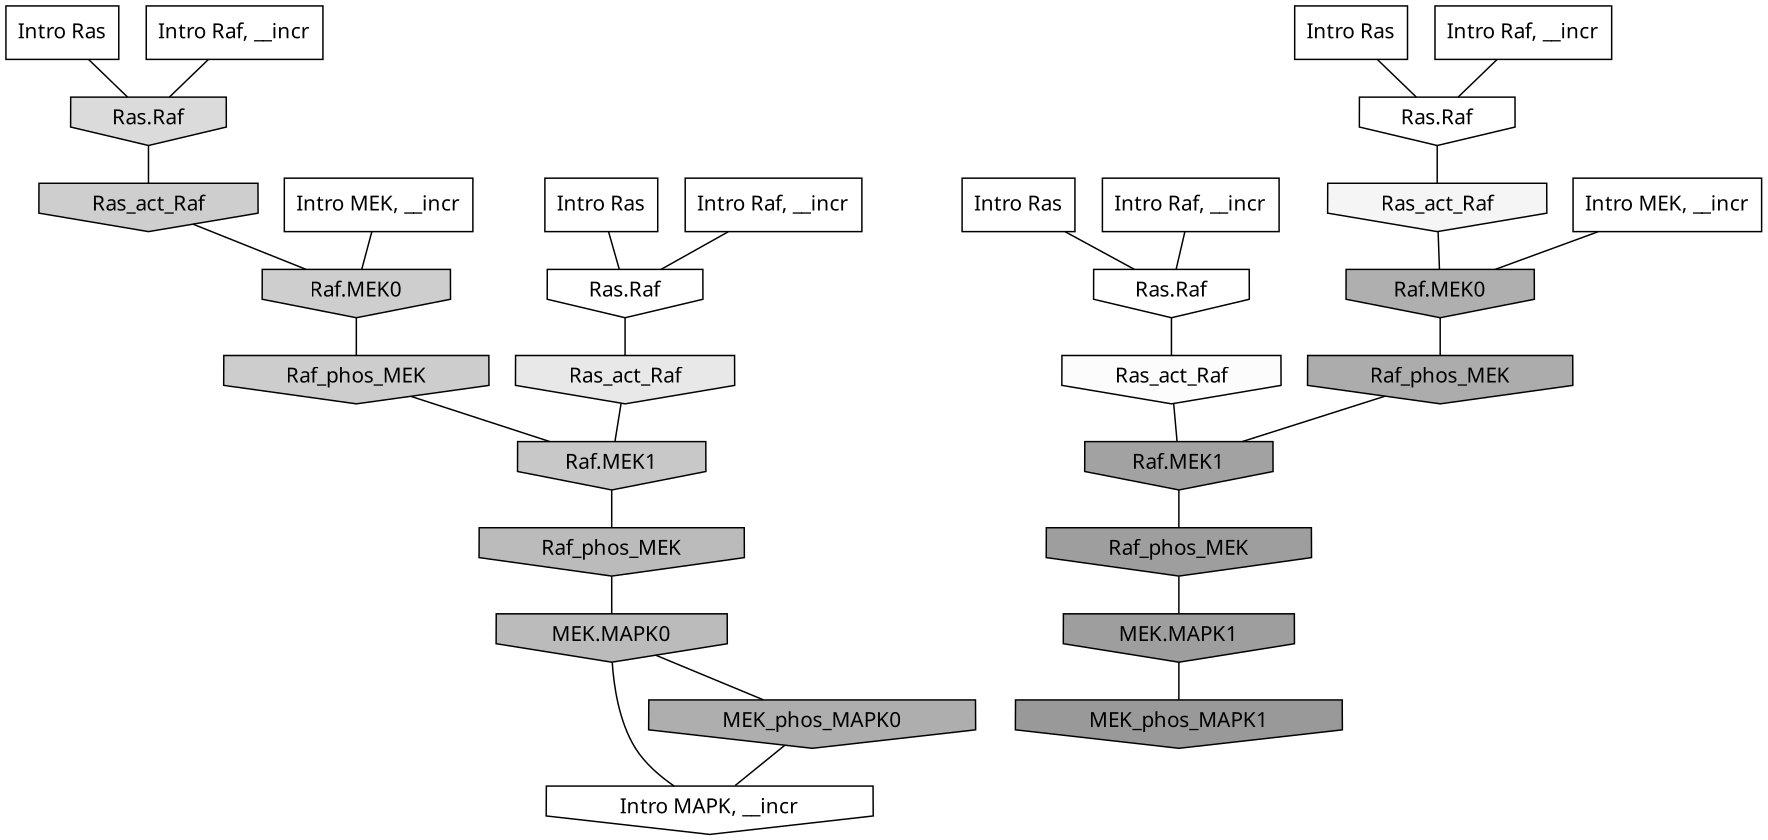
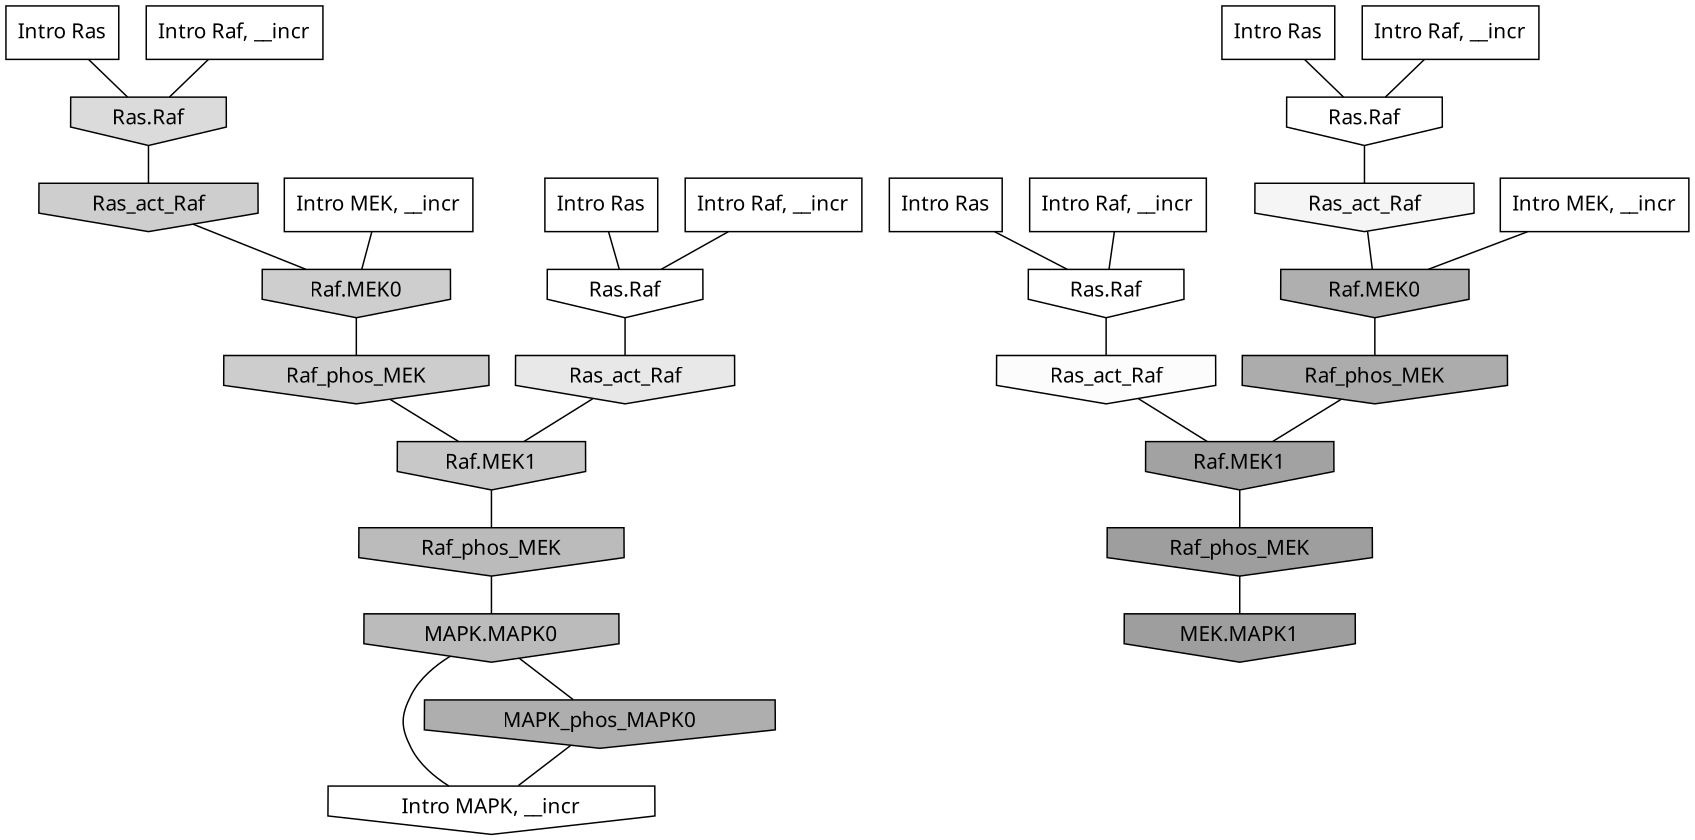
(612, 635) -> (491, 635)
(812, 722) -> (600, 722)
(1179, 722) -> none
